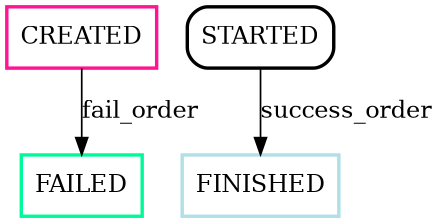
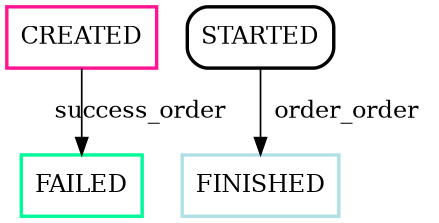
(140, 112) -> (140, 112)
(347, 112) -> (347, 112)
